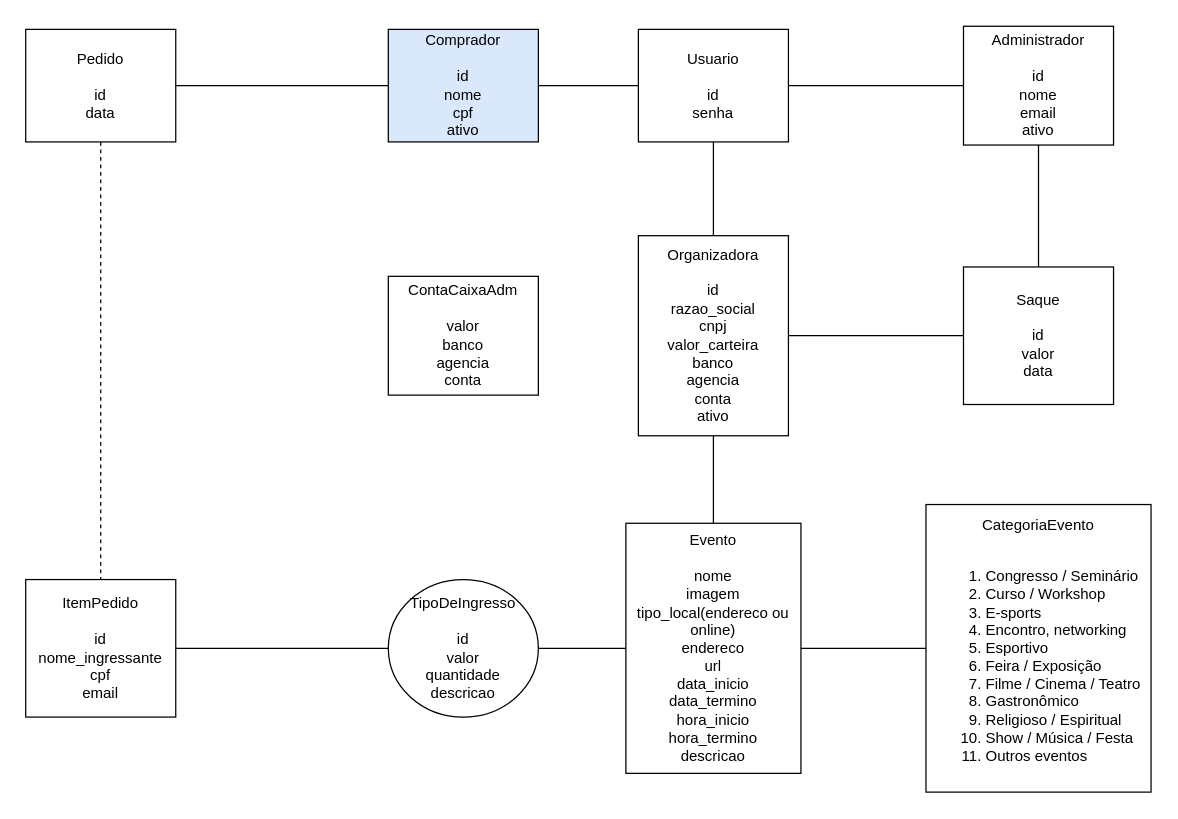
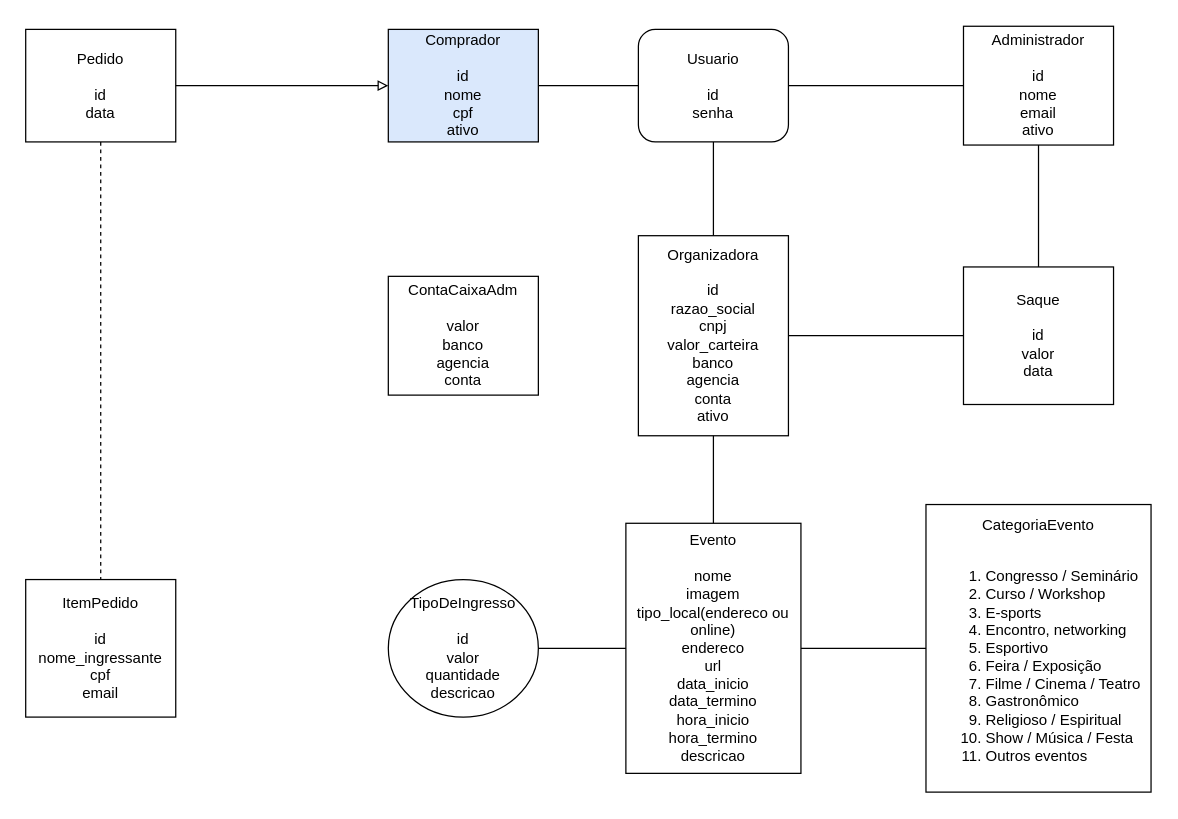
(381, 86) -> (377, 86)
(713, 86) -> (713, 86)
(282, 648) -> none
